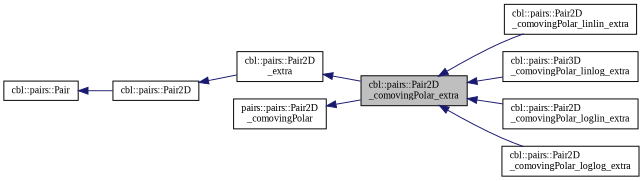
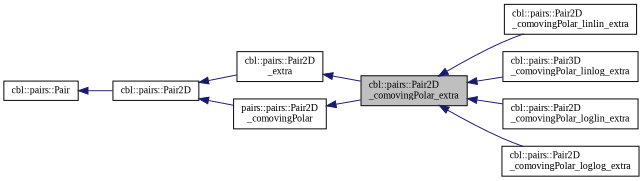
none -> (221, 103)
